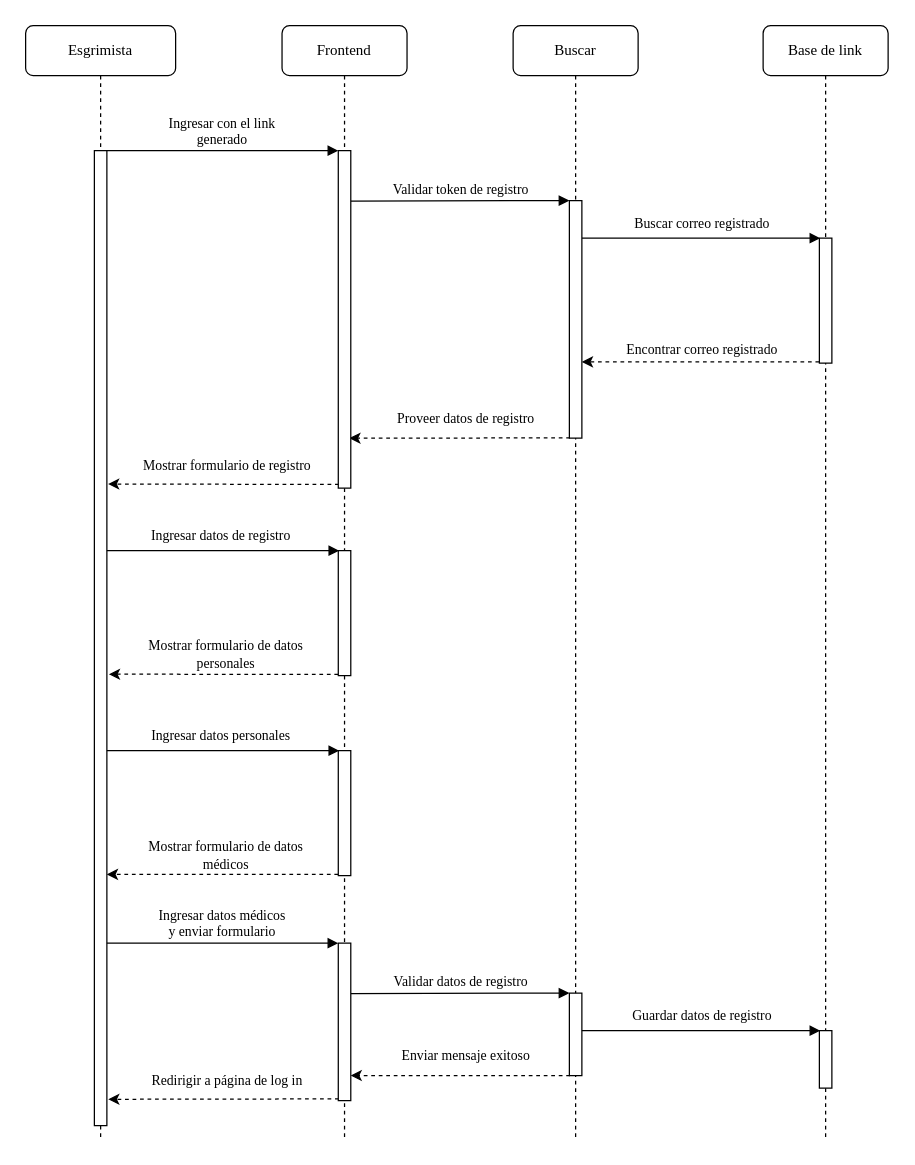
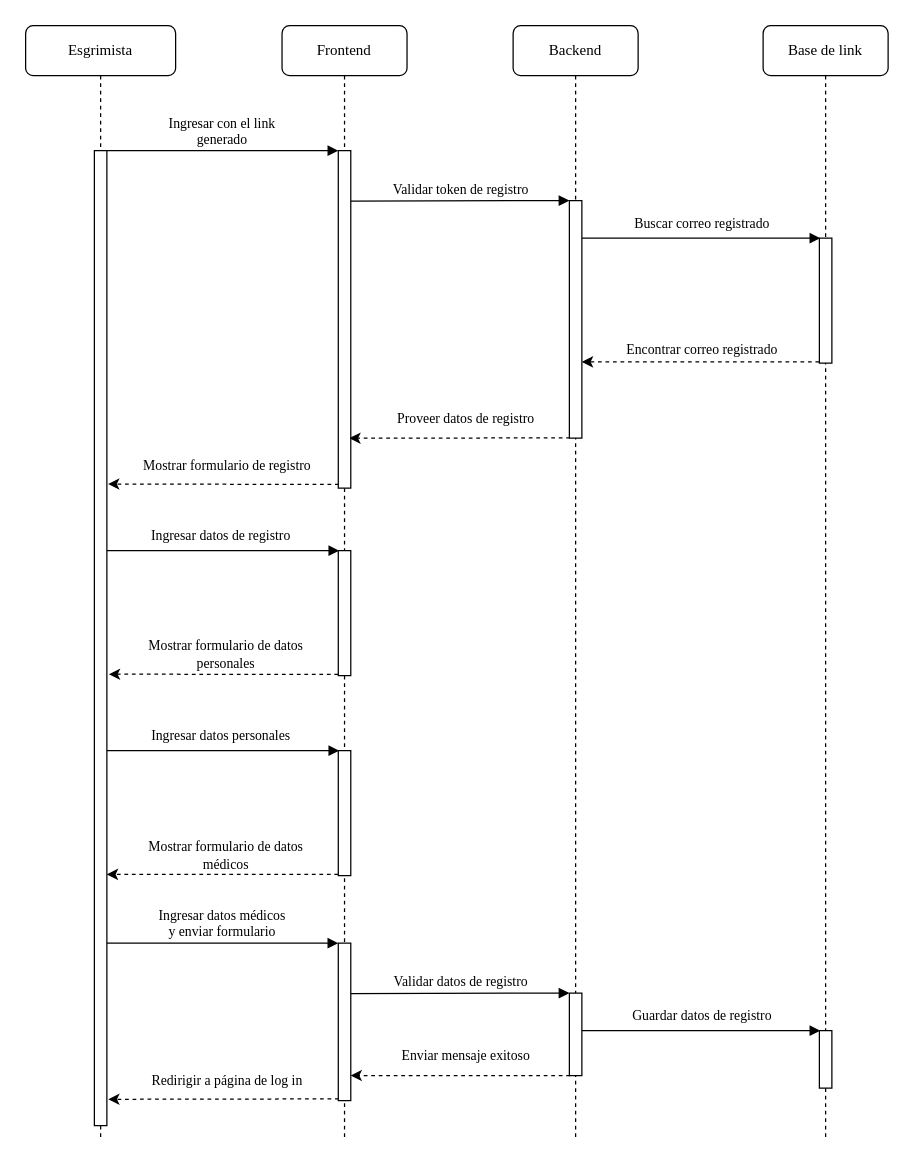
(576, 51) -> (576, 51)
